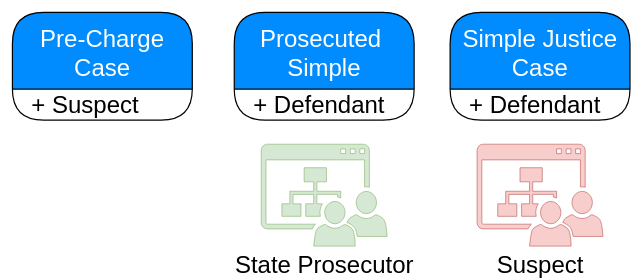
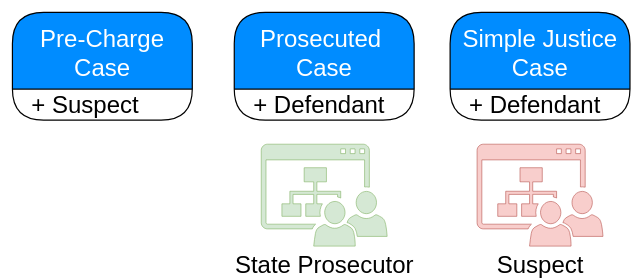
(324, 39) -> (324, 39)
